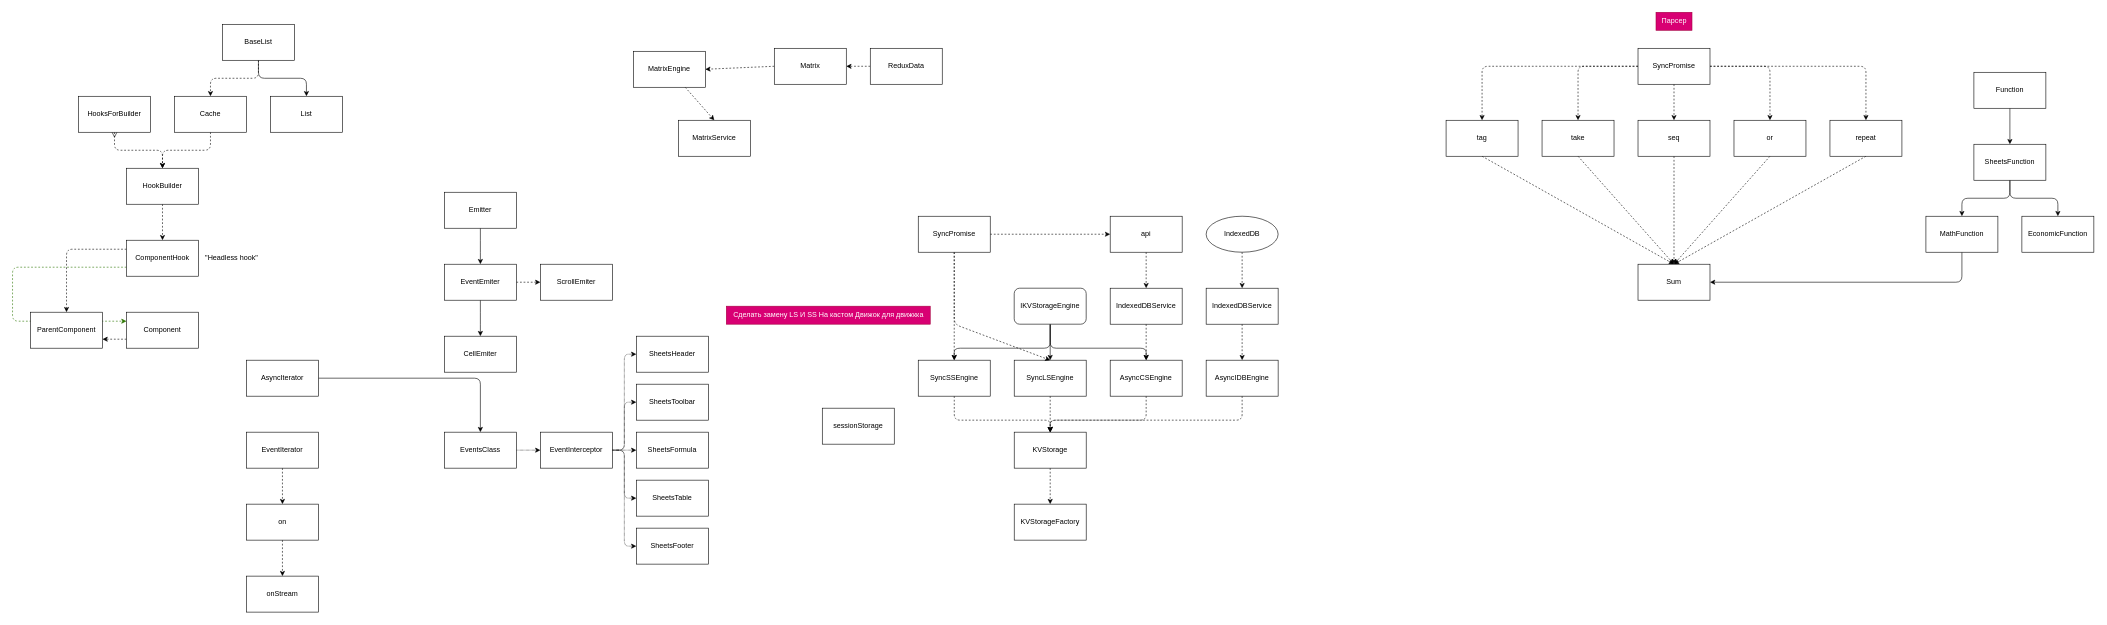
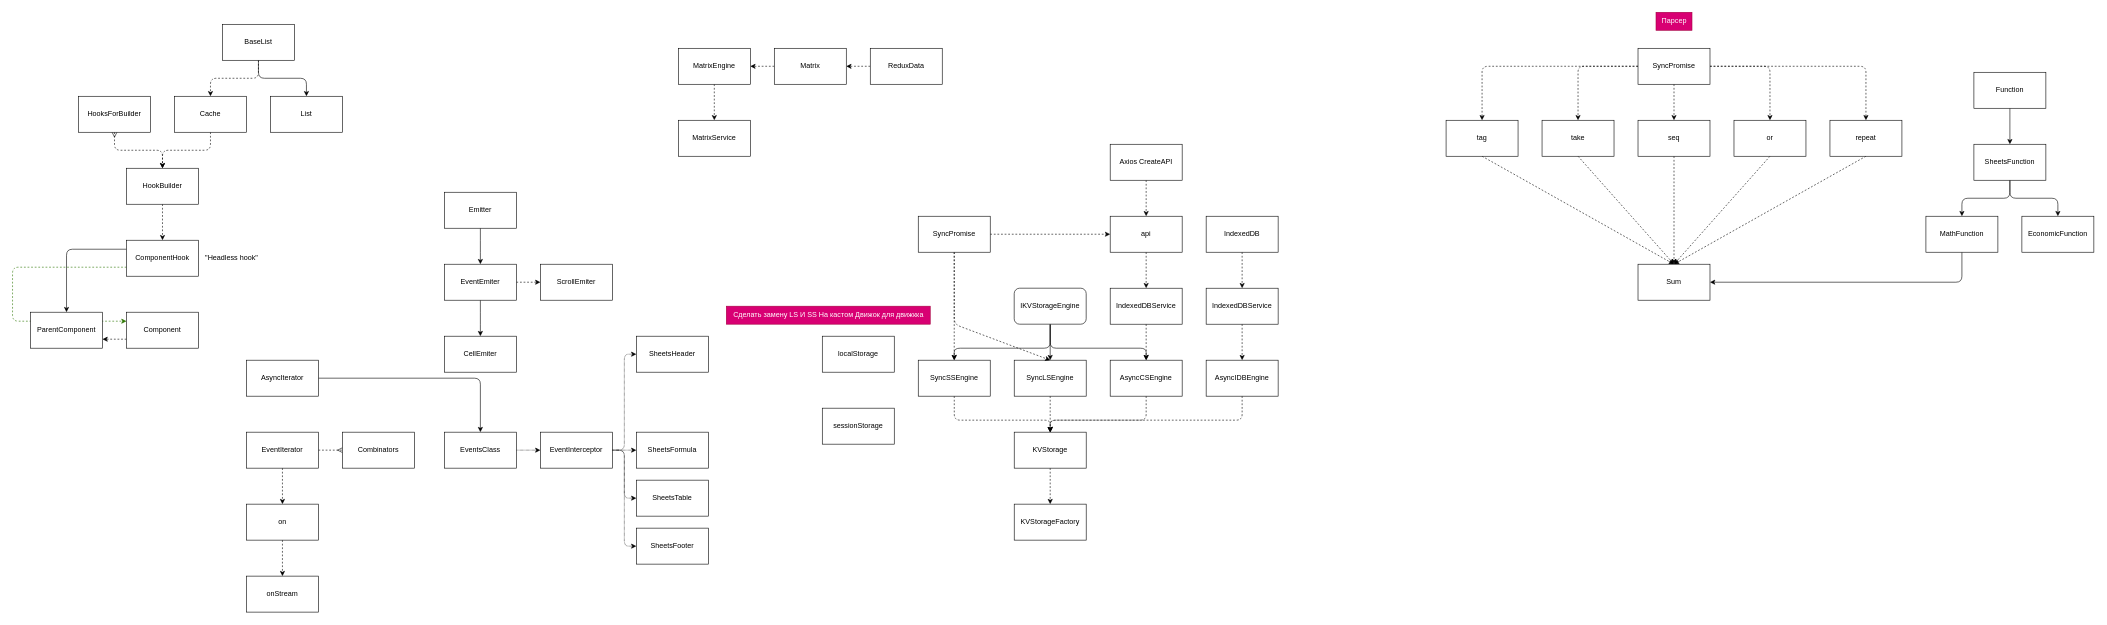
(669, 69) -> (714, 66)
none -> (1146, 162)
none -> (1146, 210)
(1242, 234) -> (1242, 234)
(68, 250) -> (68, 250)
none -> (858, 354)
(630, 402) -> none
(672, 402) -> none
none -> (330, 450)
none -> (378, 450)
